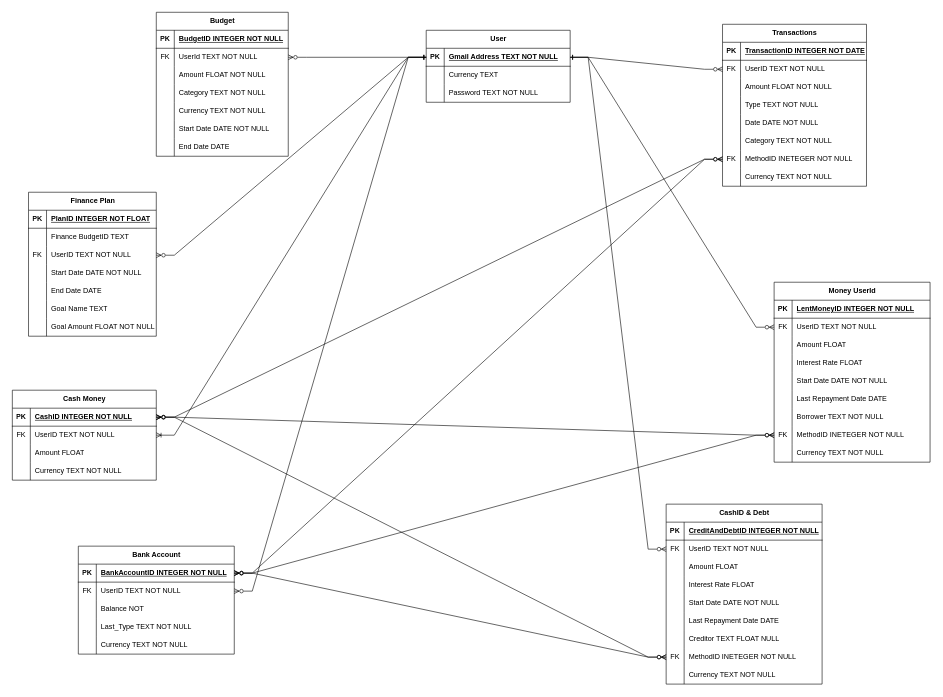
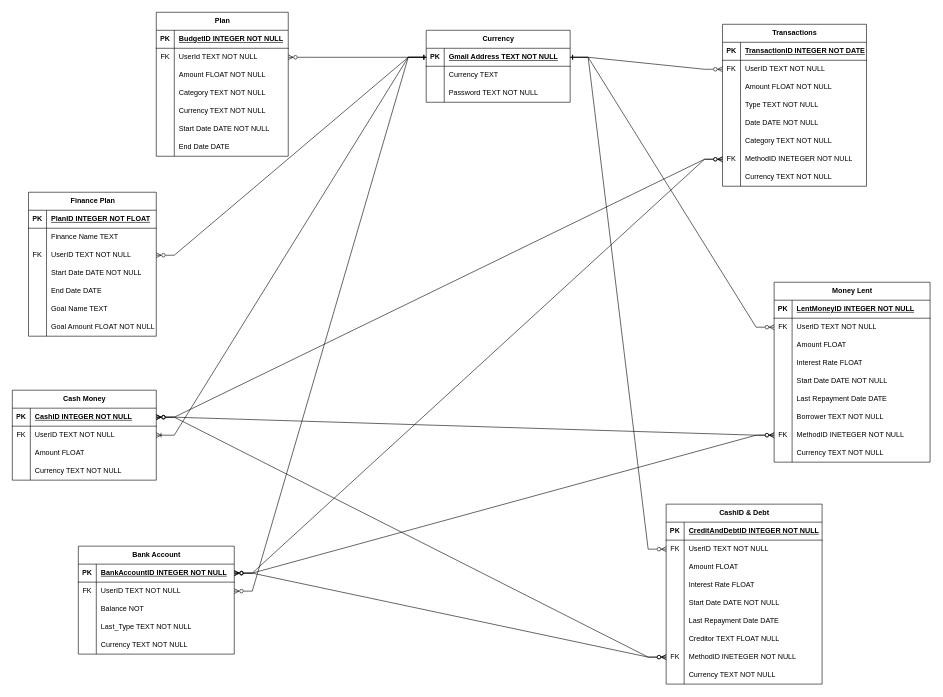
(223, 21) -> (223, 21)
(499, 39) -> (499, 39)
(91, 237) -> (83, 237)
(853, 291) -> (853, 291)
